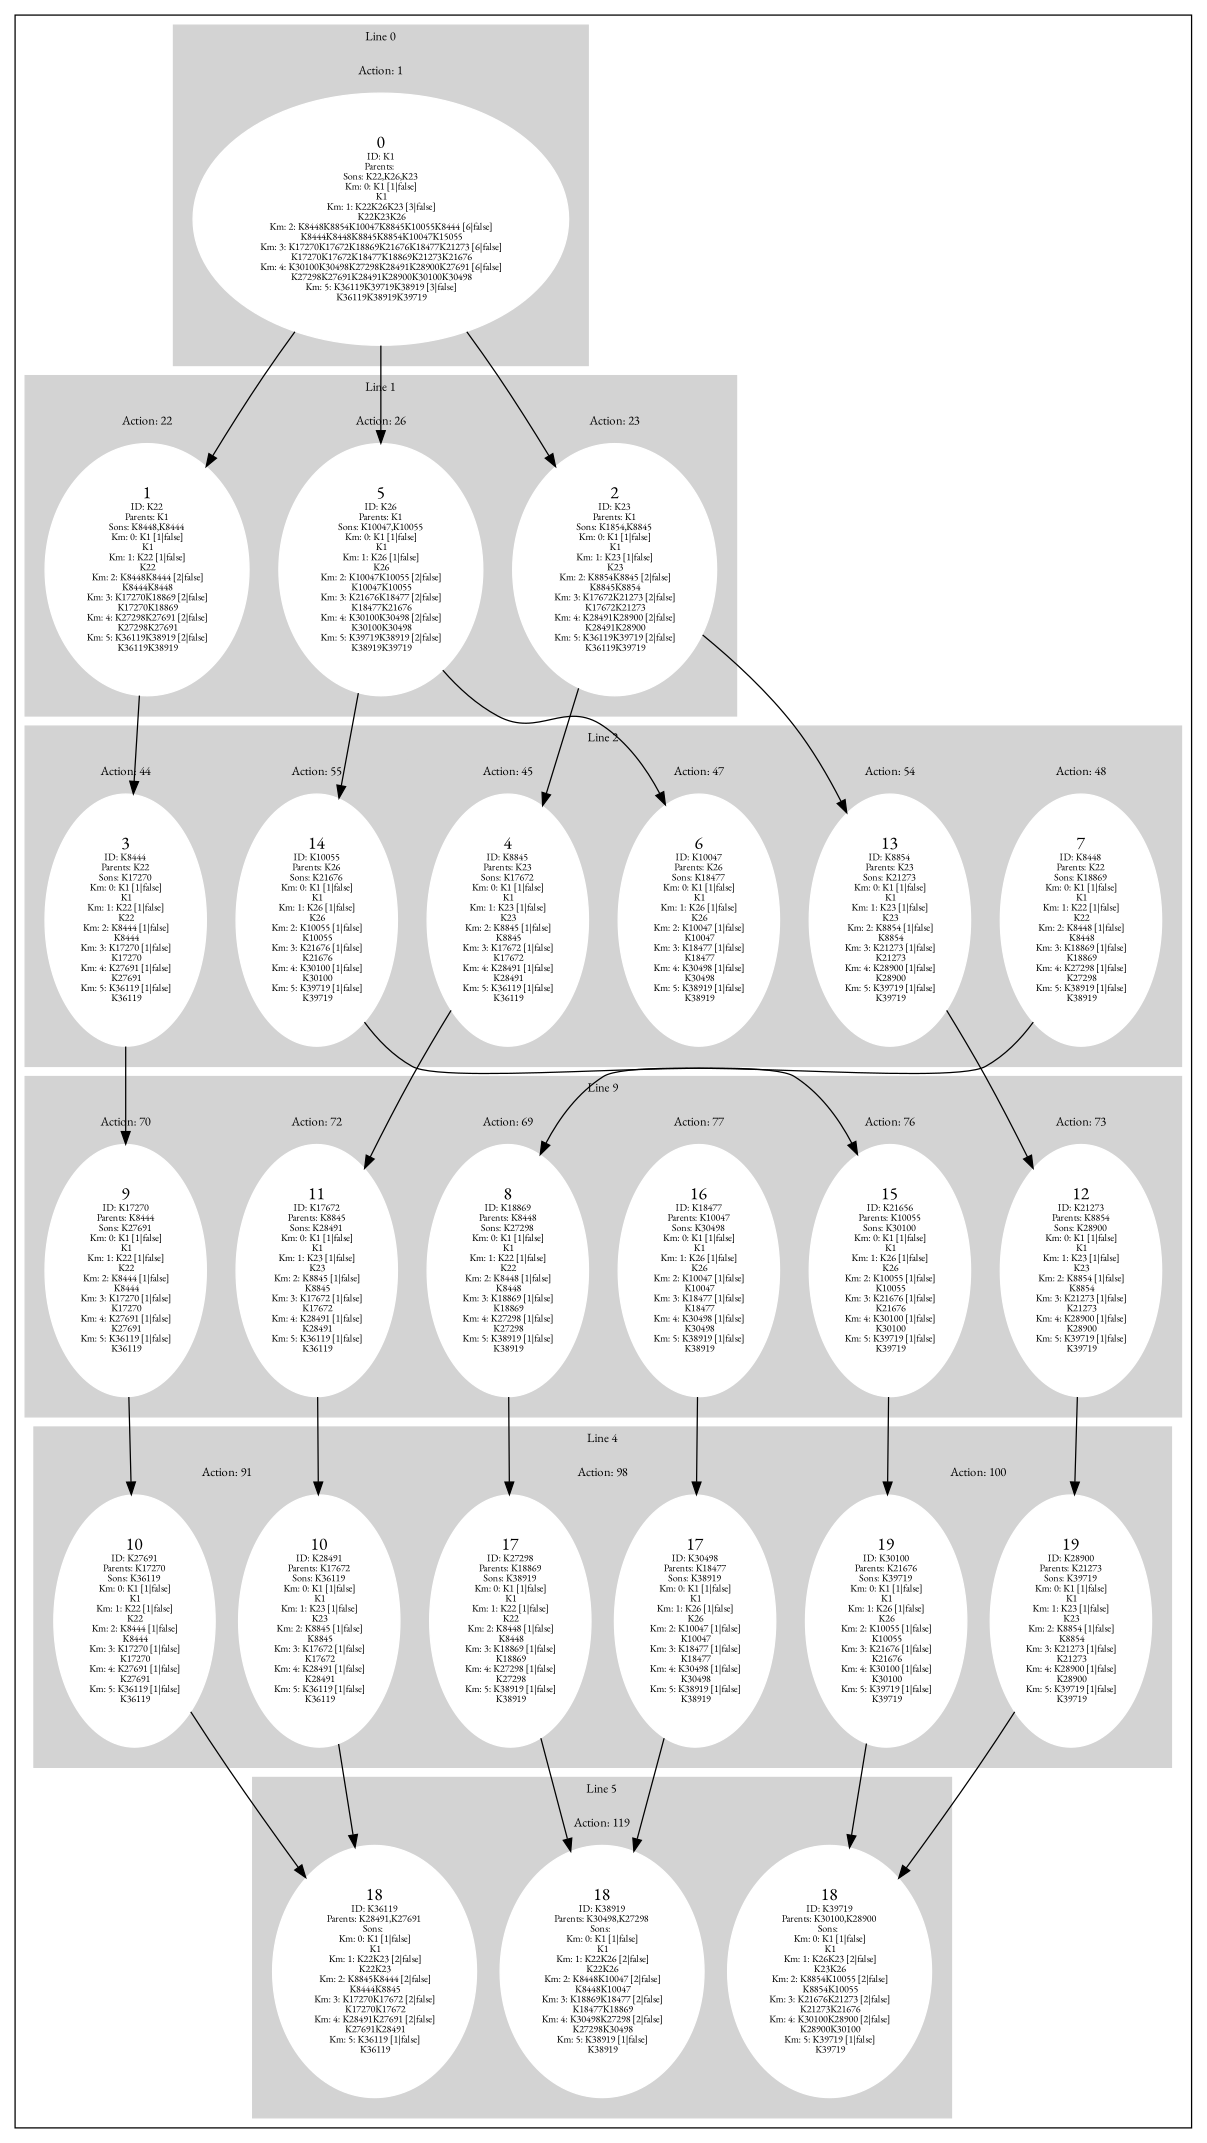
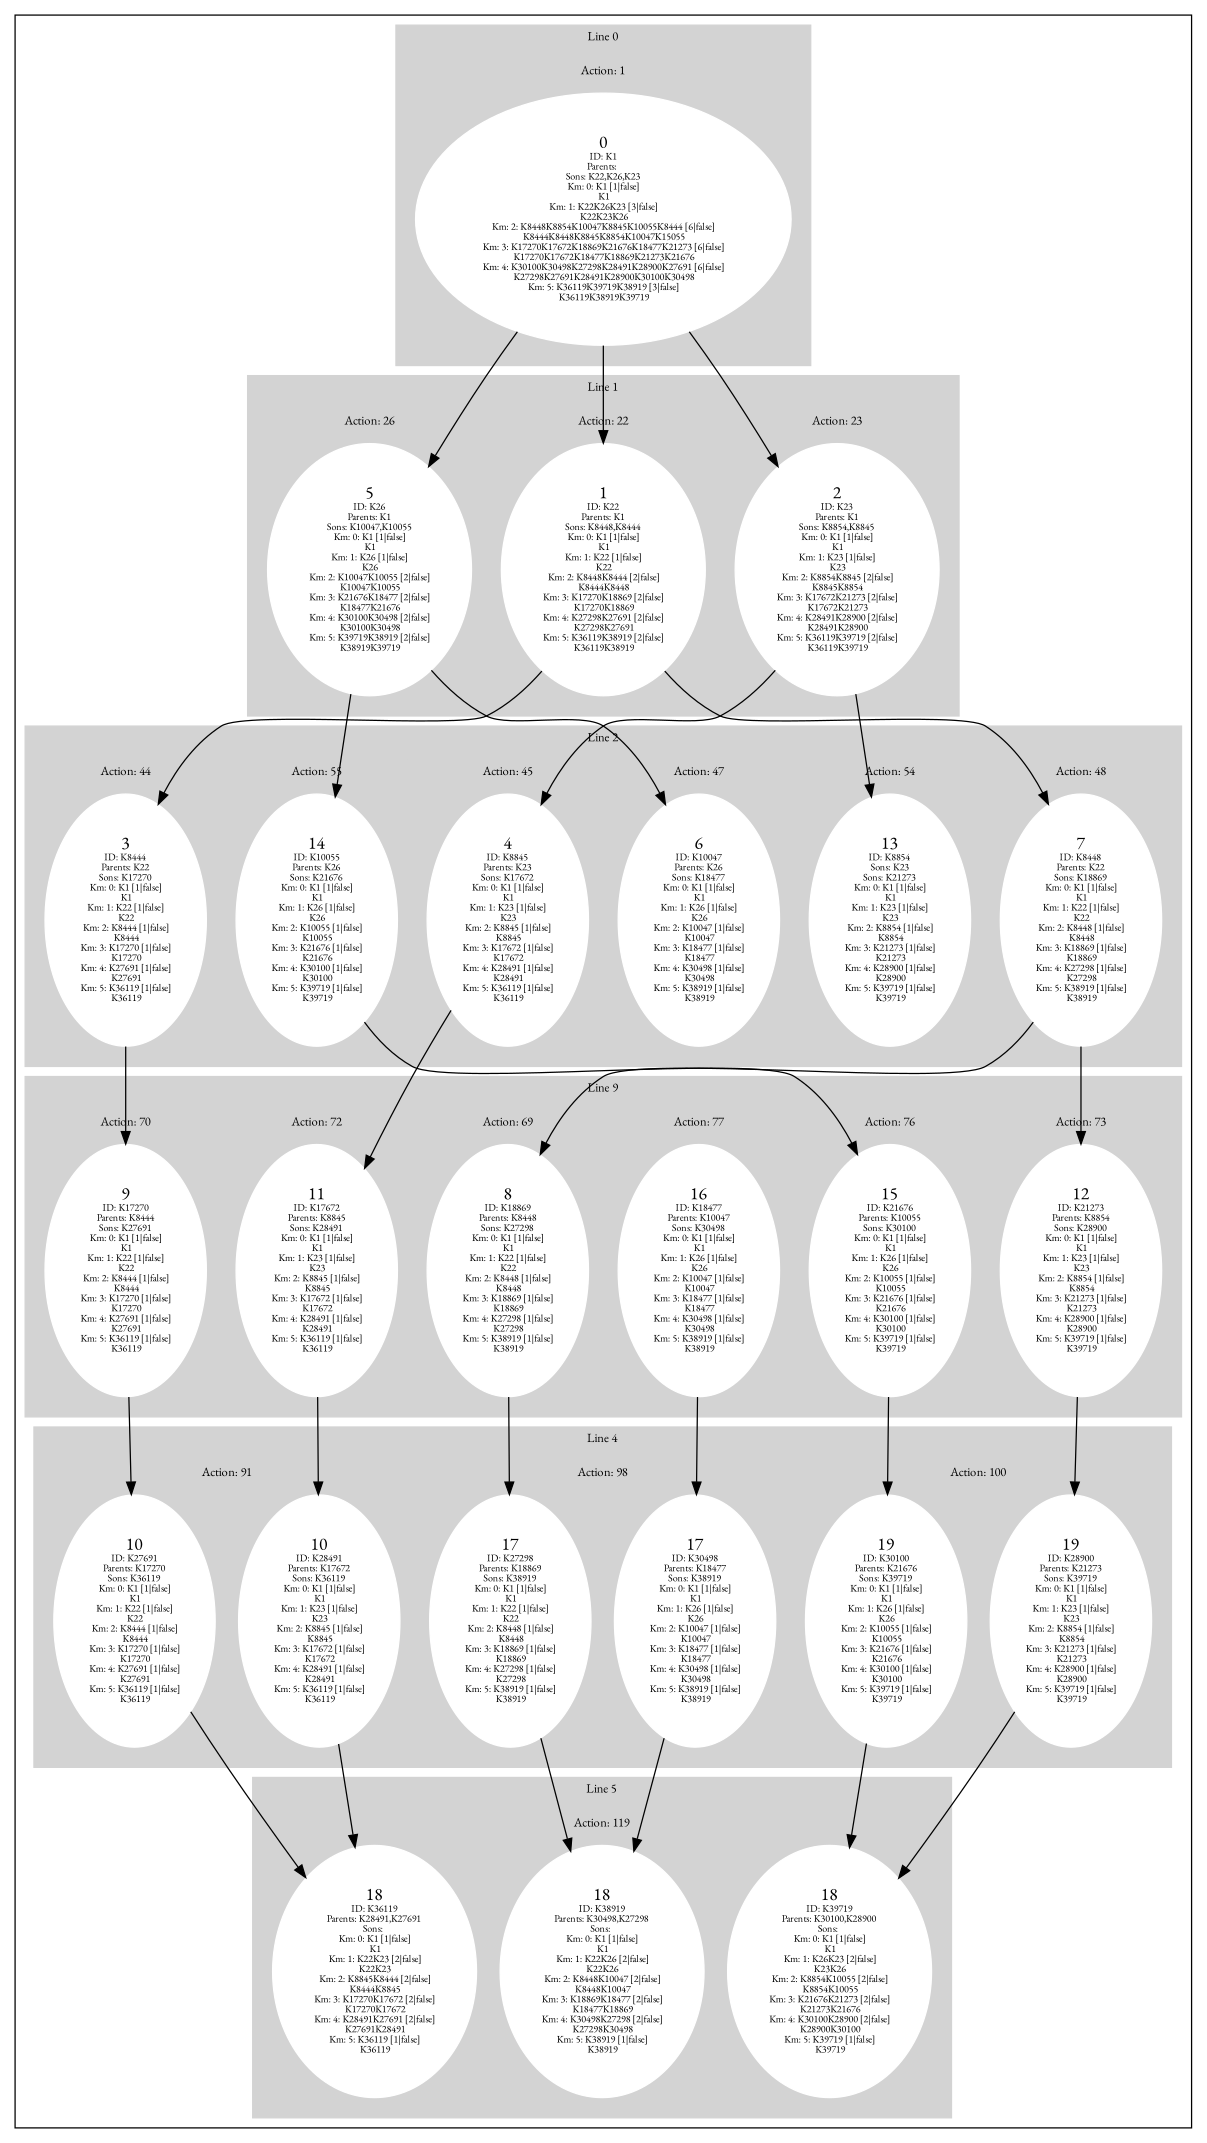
(615, 527) -> (837, 527)
none -> (862, 720)
(890, 867) -> (890, 867)
(991, 1086) -> (1081, 1089)
(890, 1208) -> (890, 1208)
